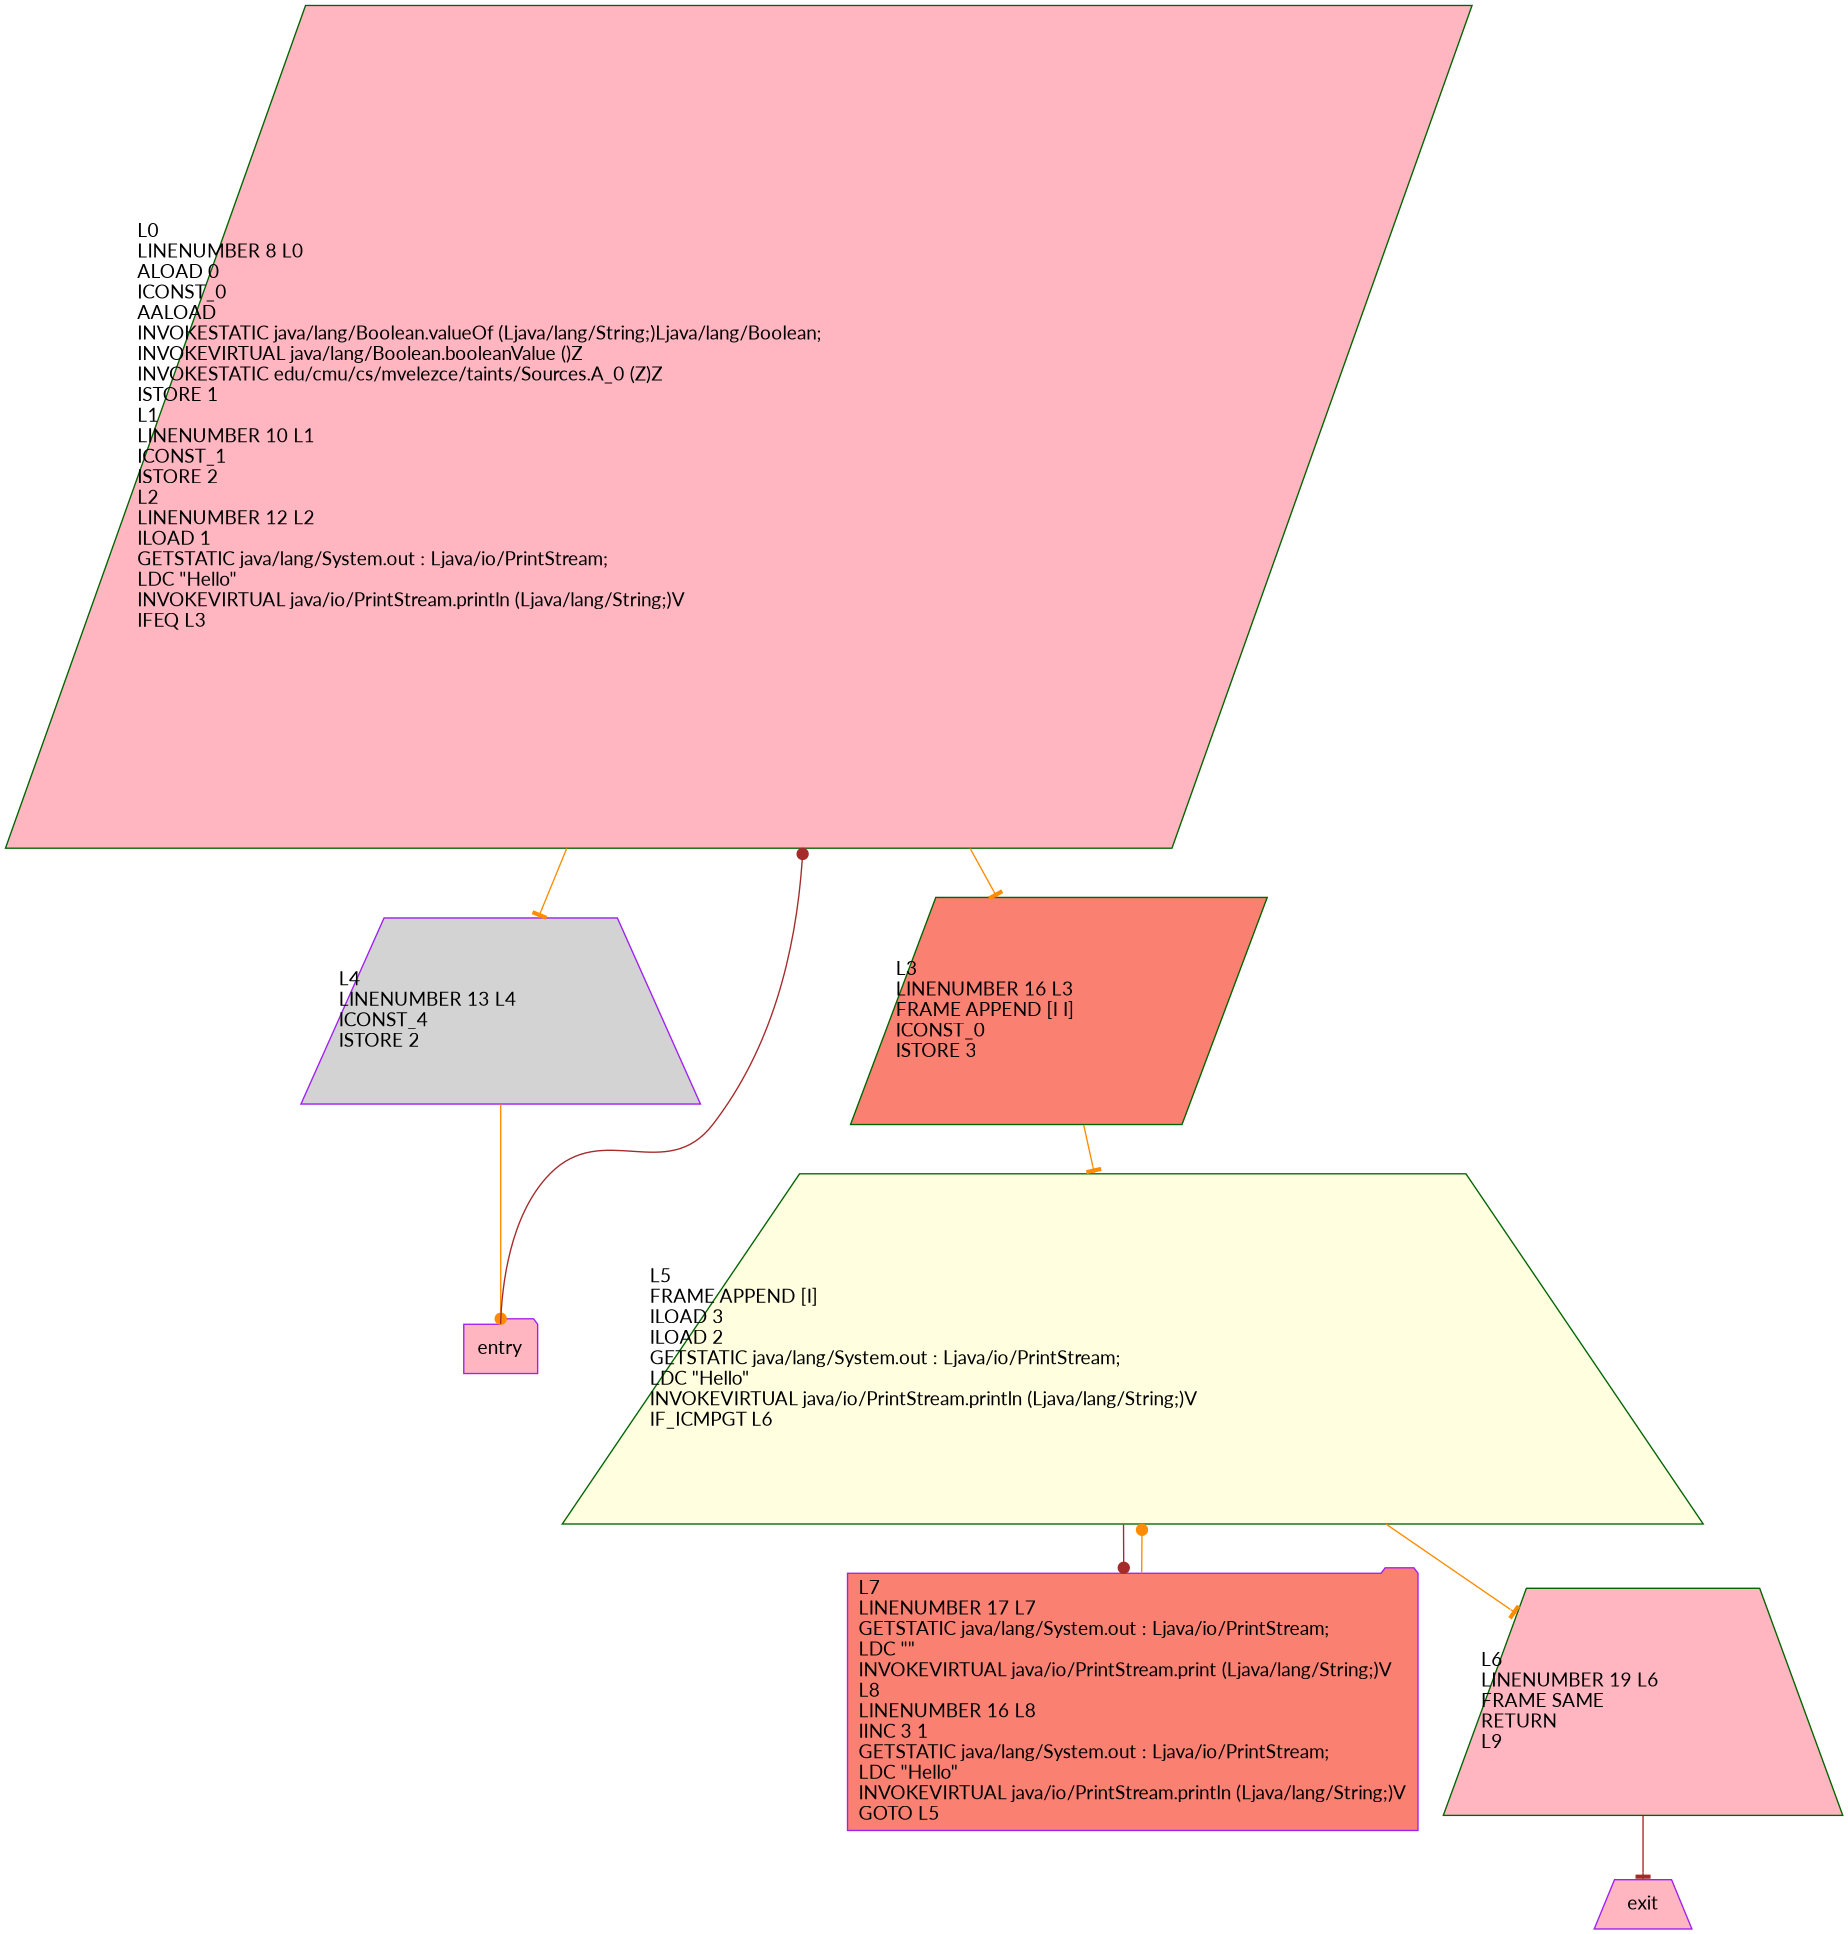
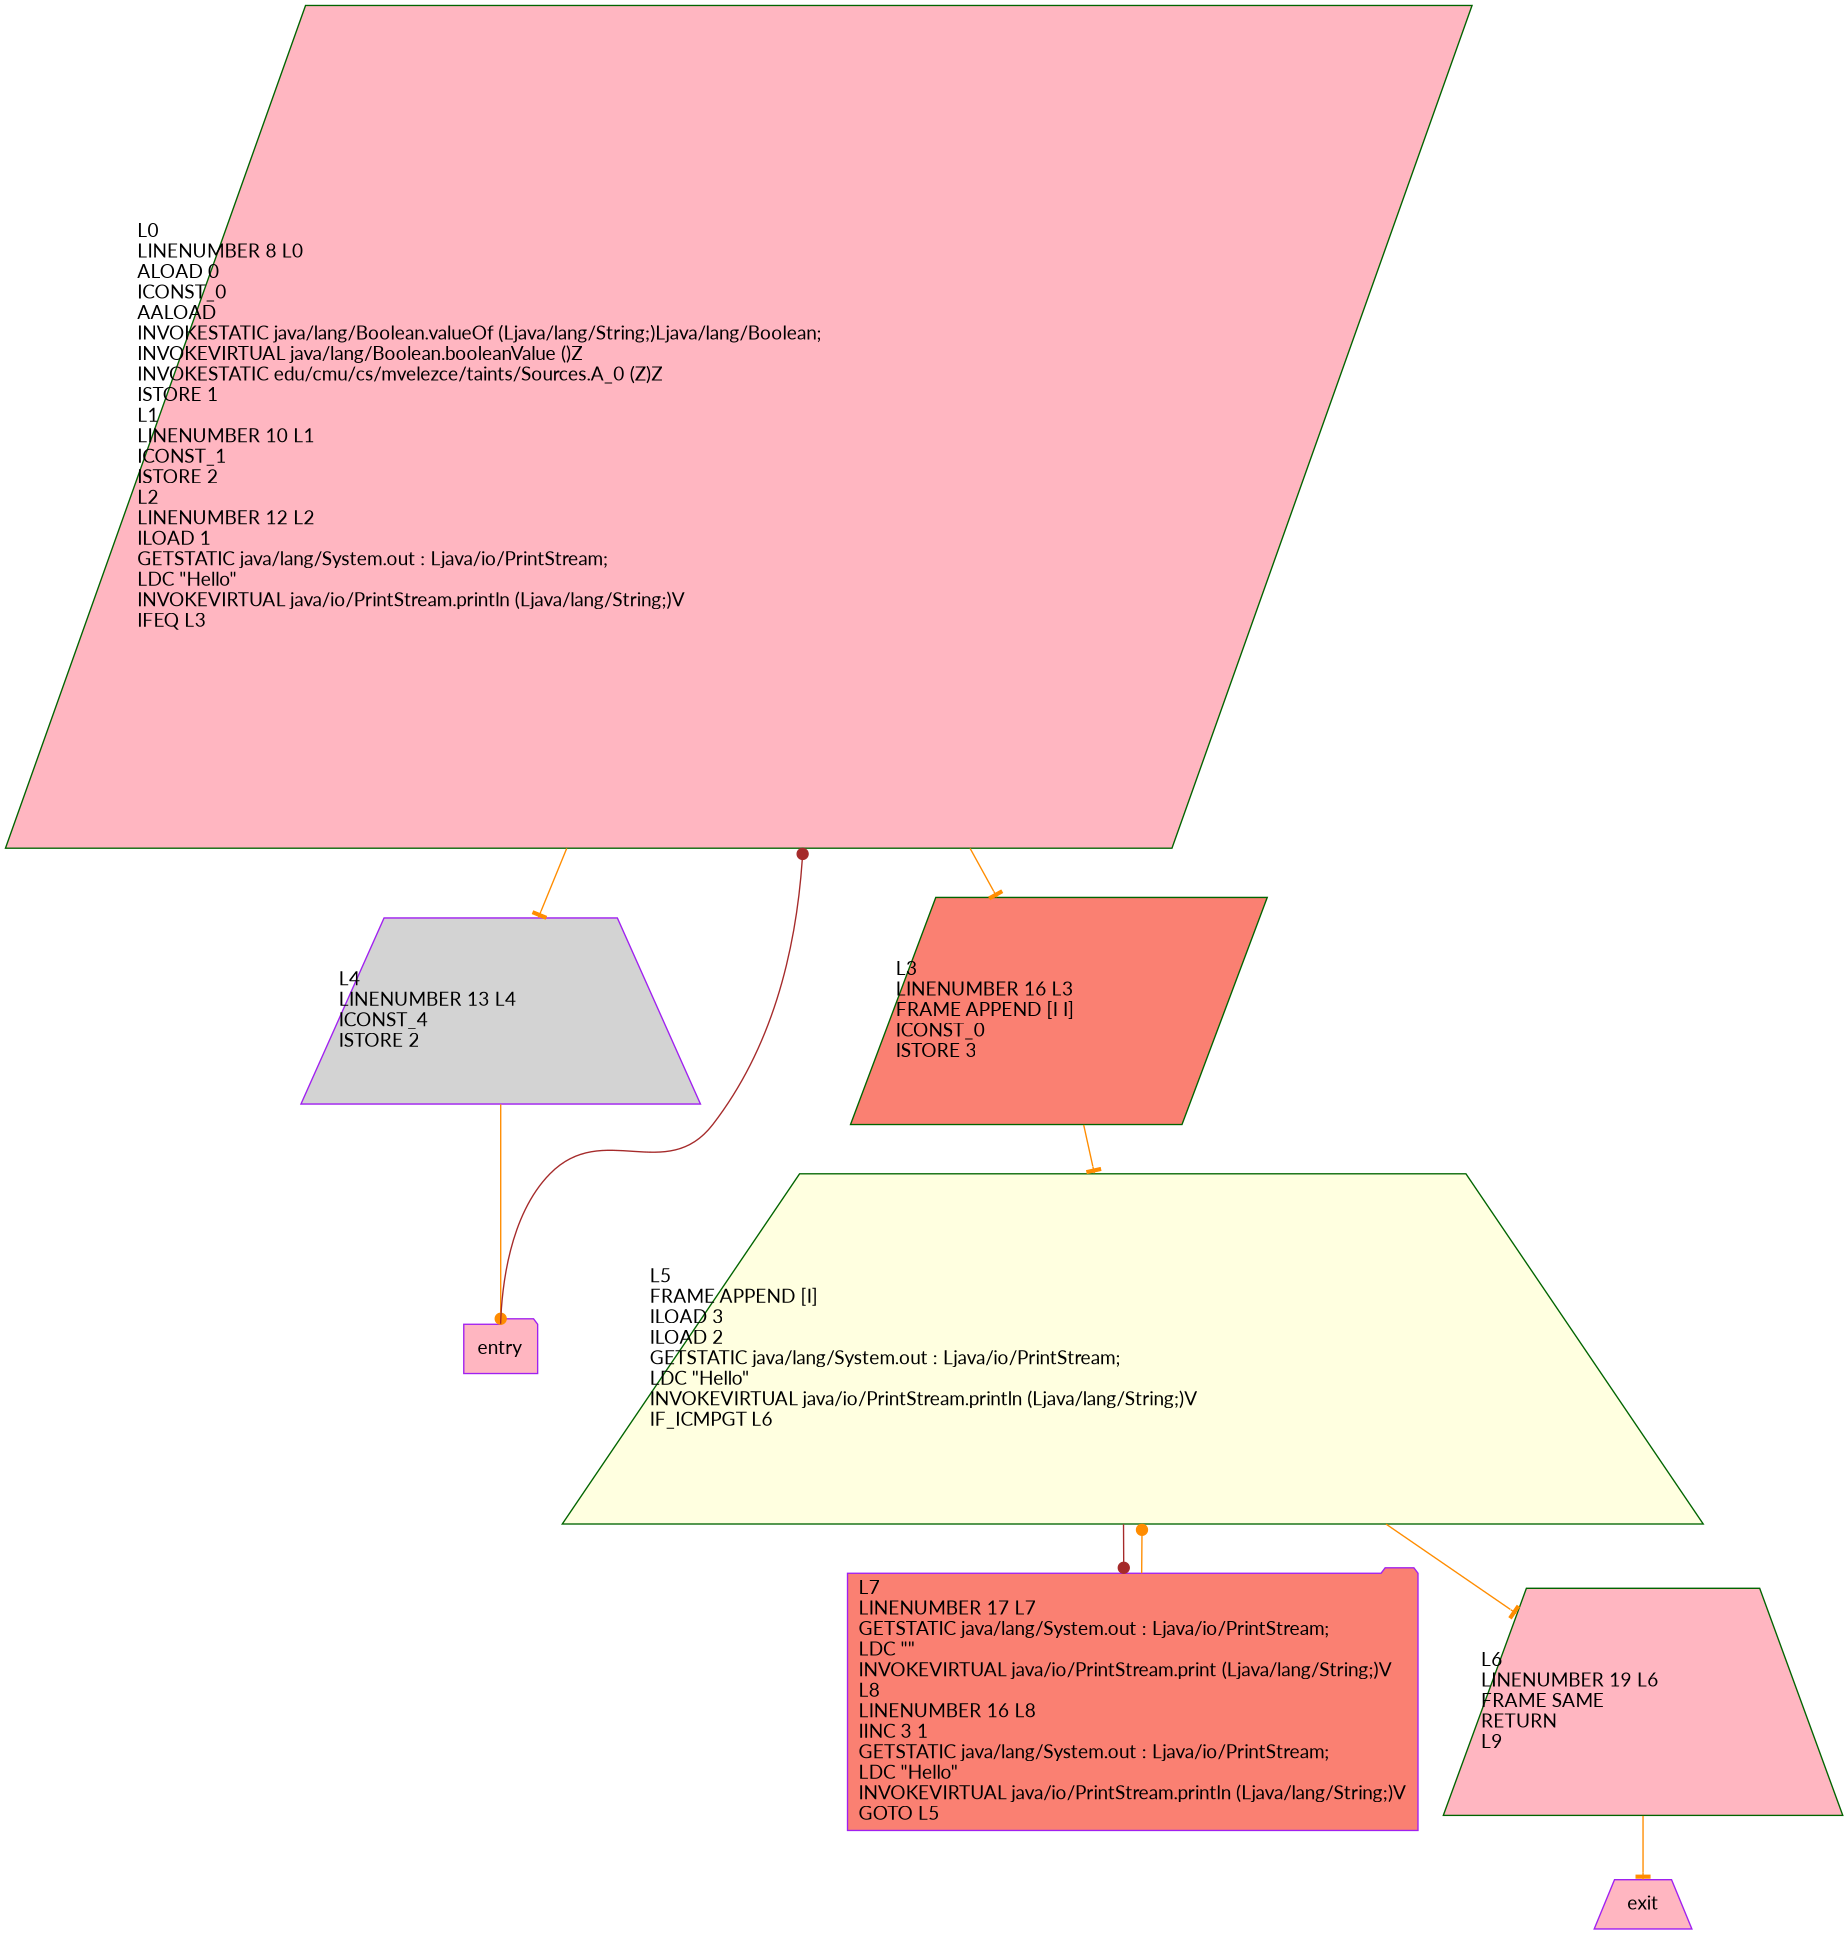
(1643, 1844) -> (1643, 1844)
